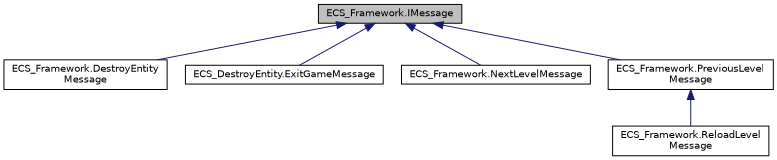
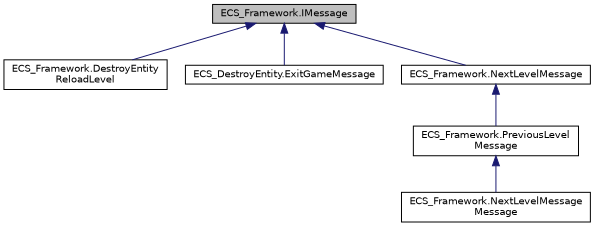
(531, 42) -> (496, 110)
(86, 75) -> (86, 75)
(691, 141) -> (496, 207)
